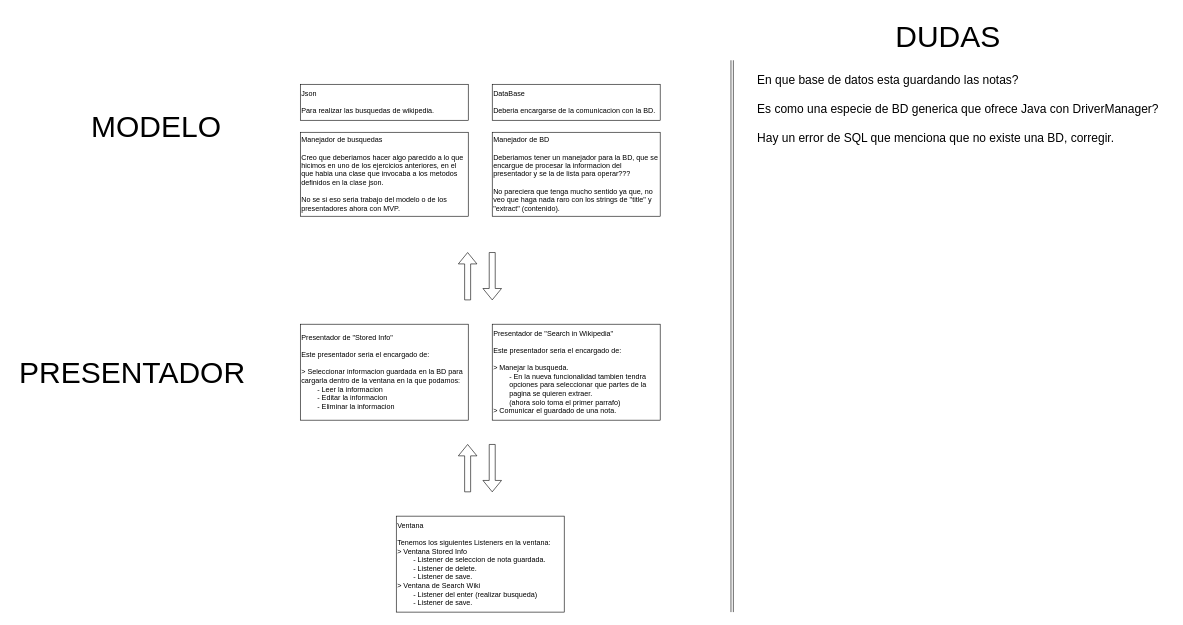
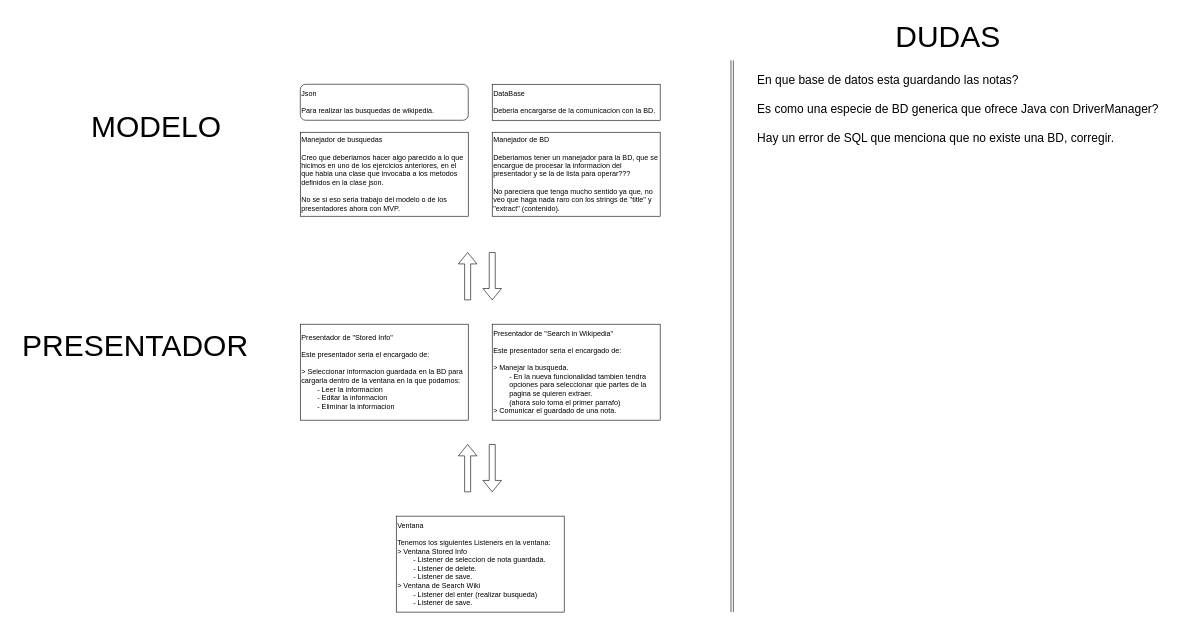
(384, 102) -> (384, 102)
(132, 372) -> (135, 345)
